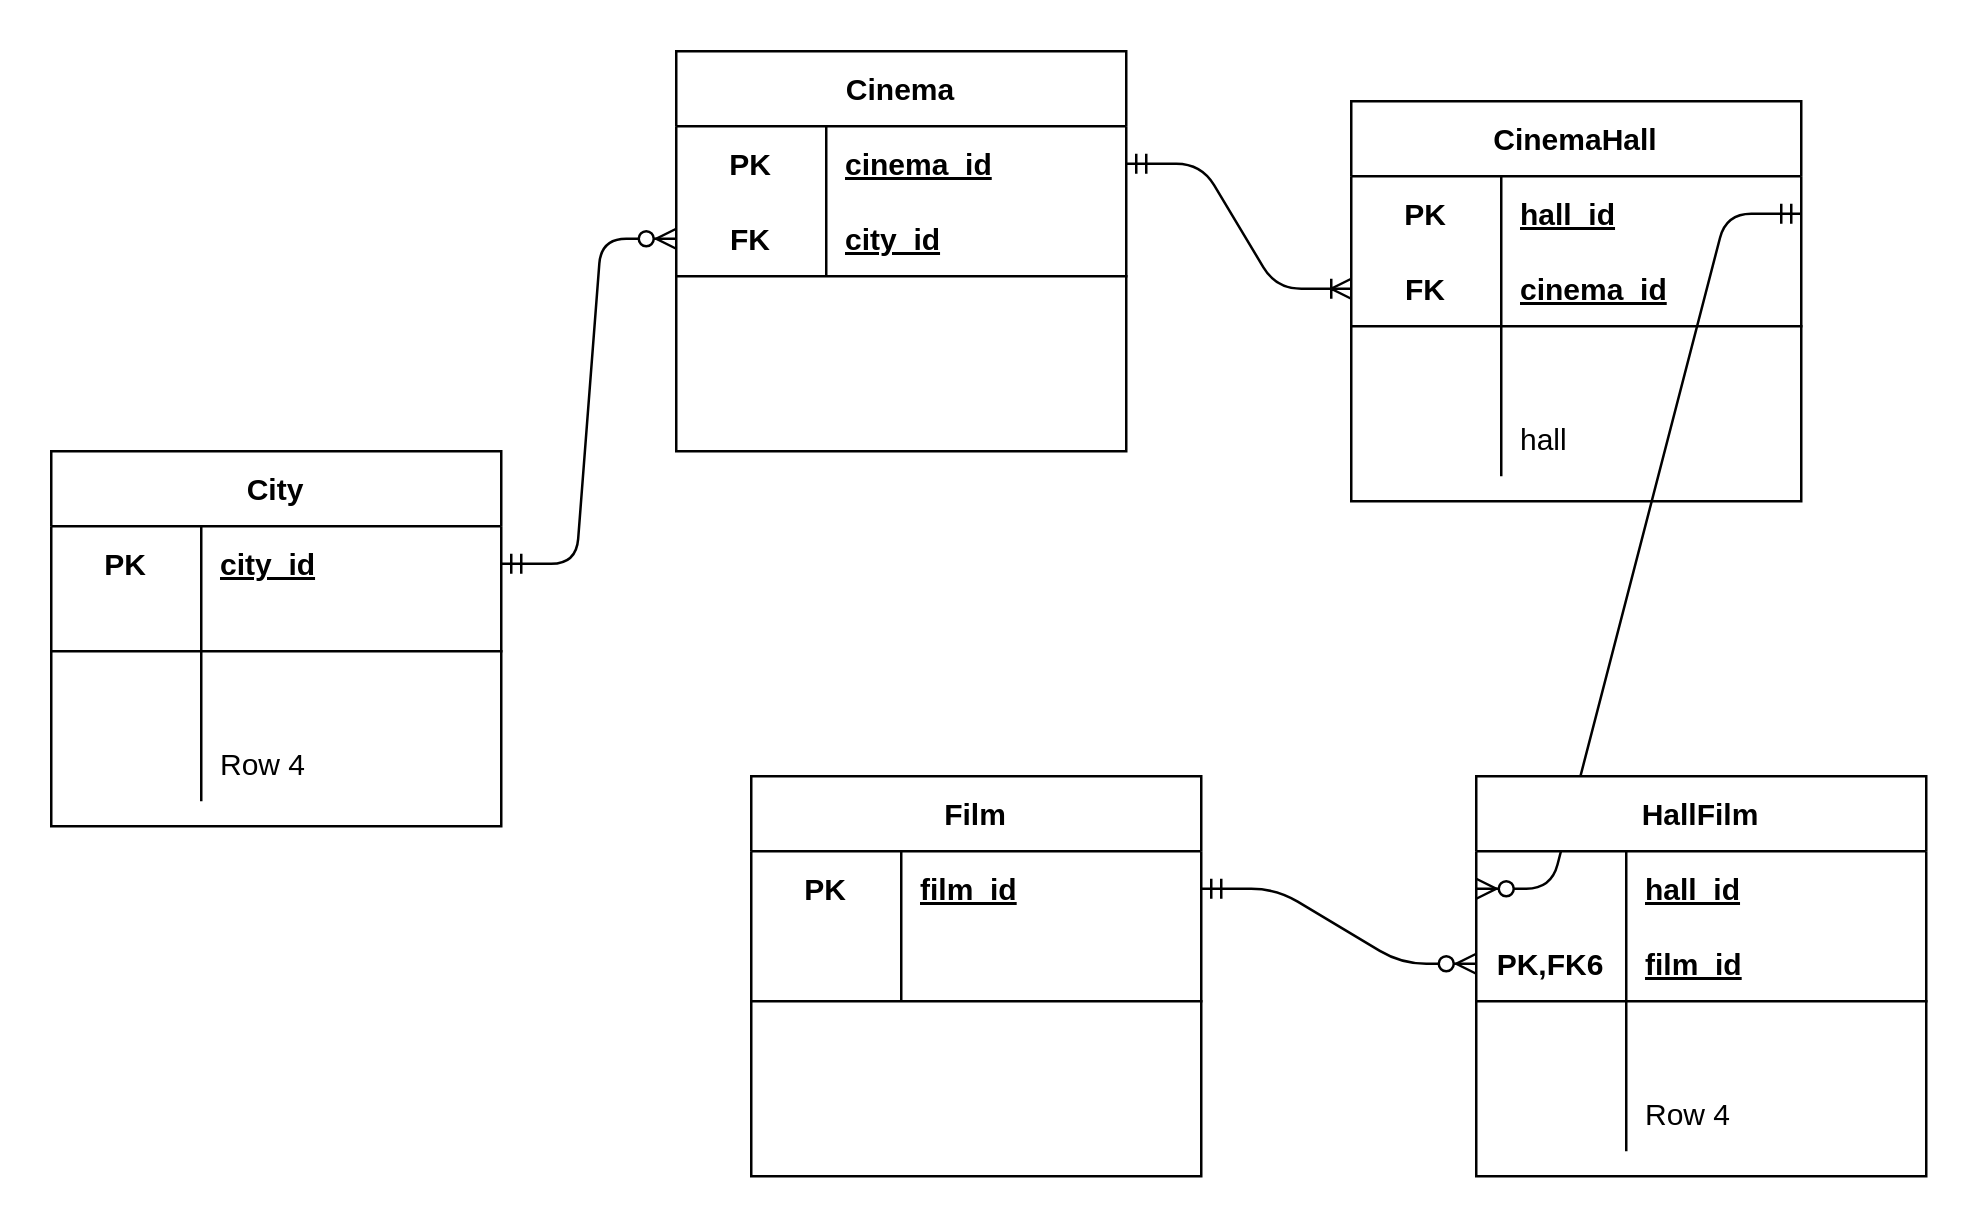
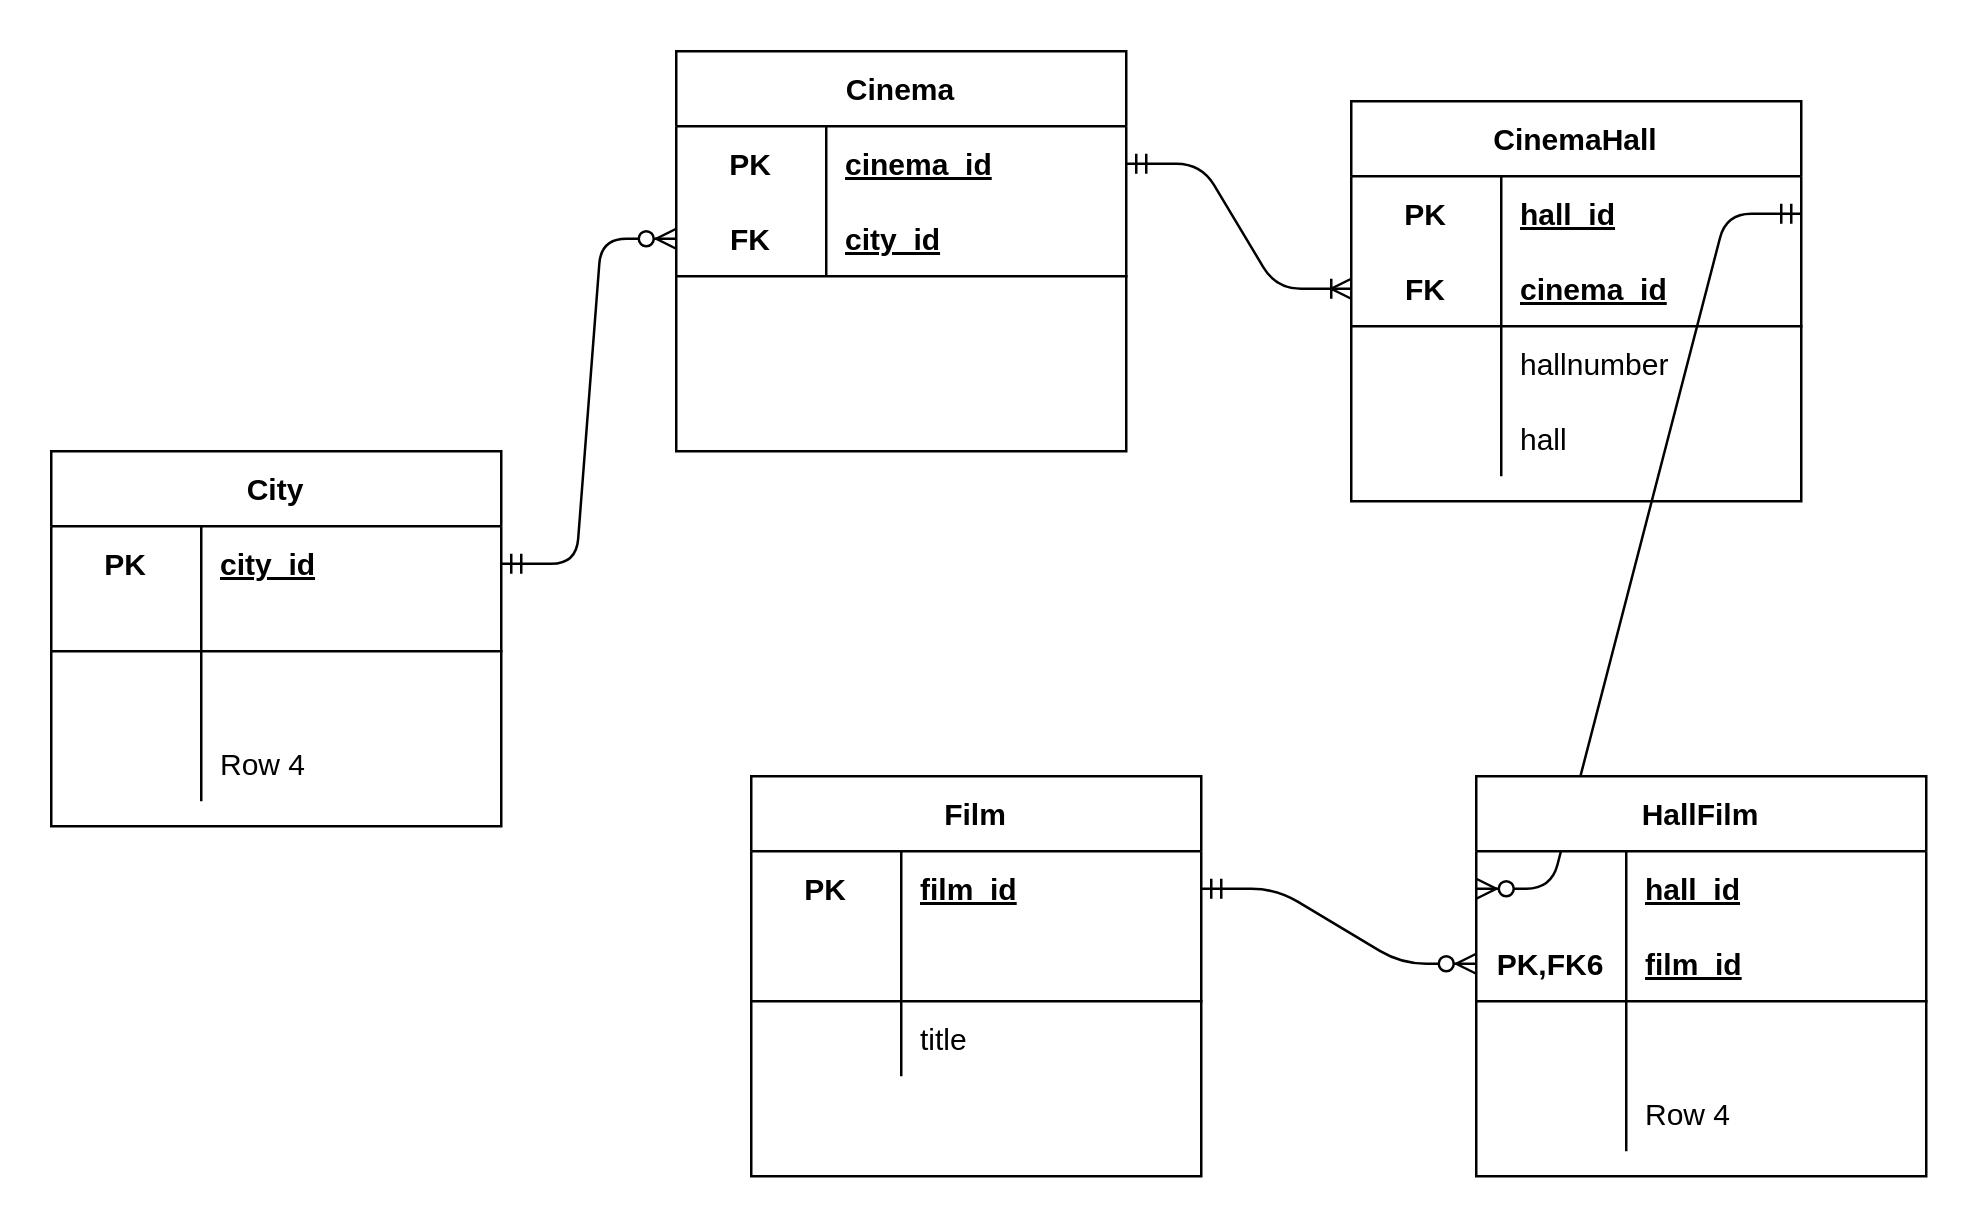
none -> (1651, 364)
none -> (1051, 1039)
